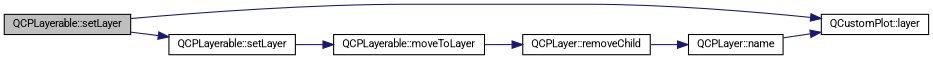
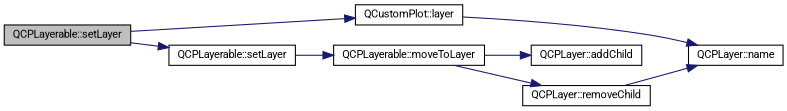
(797, 36) -> (575, 25)
none -> (586, 55)
